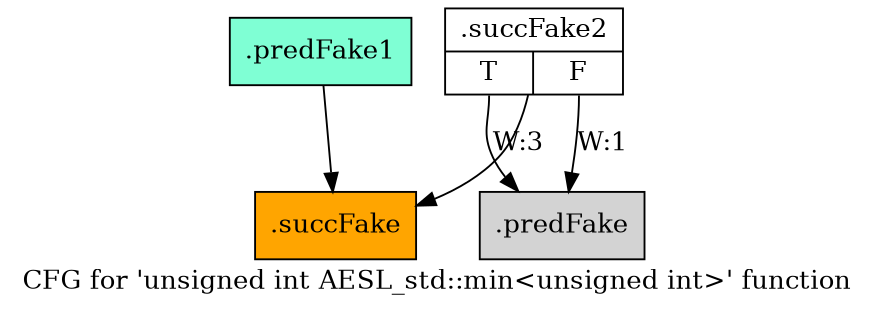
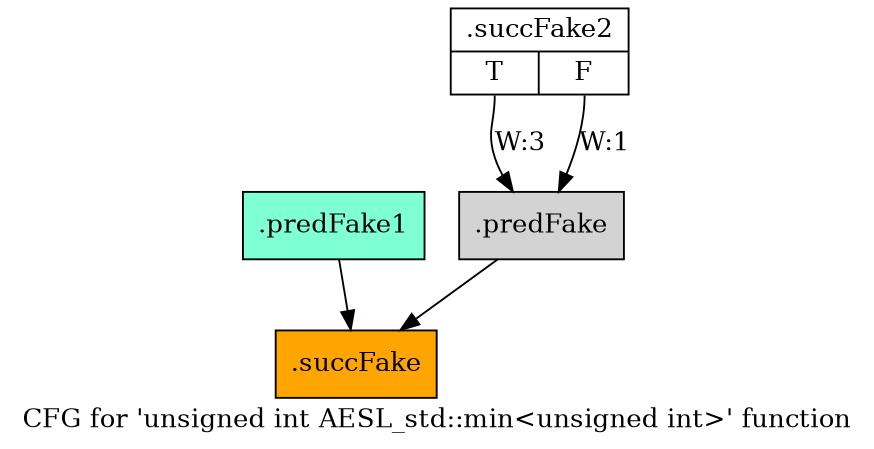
(503, 152) -> (457, 289)
